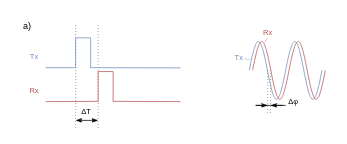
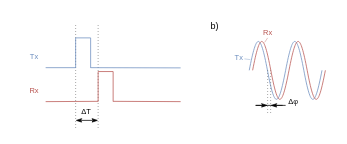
(27, 27) -> none
none -> (214, 27)
